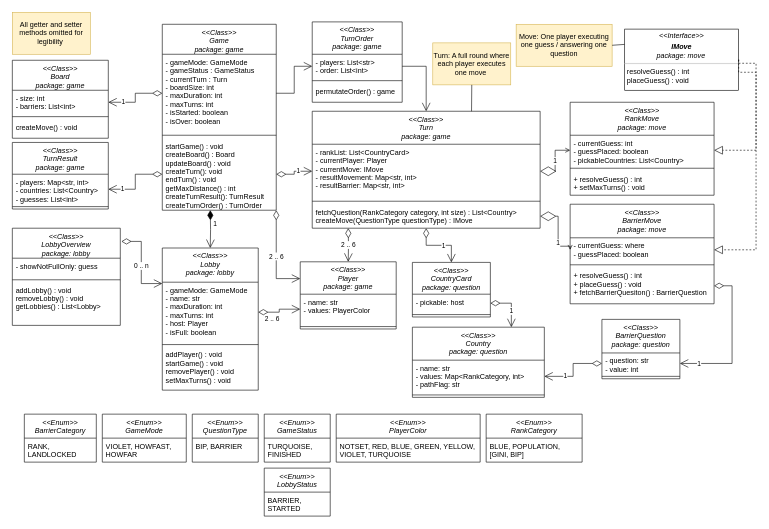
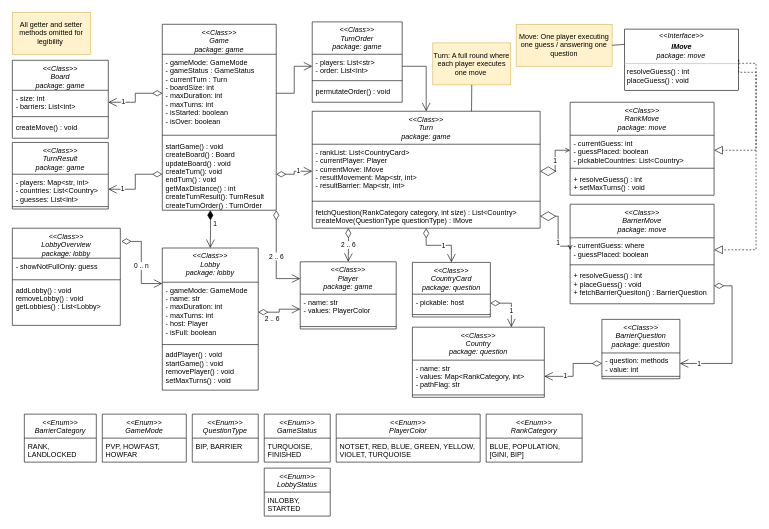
(359, 91) -> (358, 91)
(632, 361) -> (640, 361)
(145, 451) -> (142, 447)
(298, 505) -> (298, 505)
